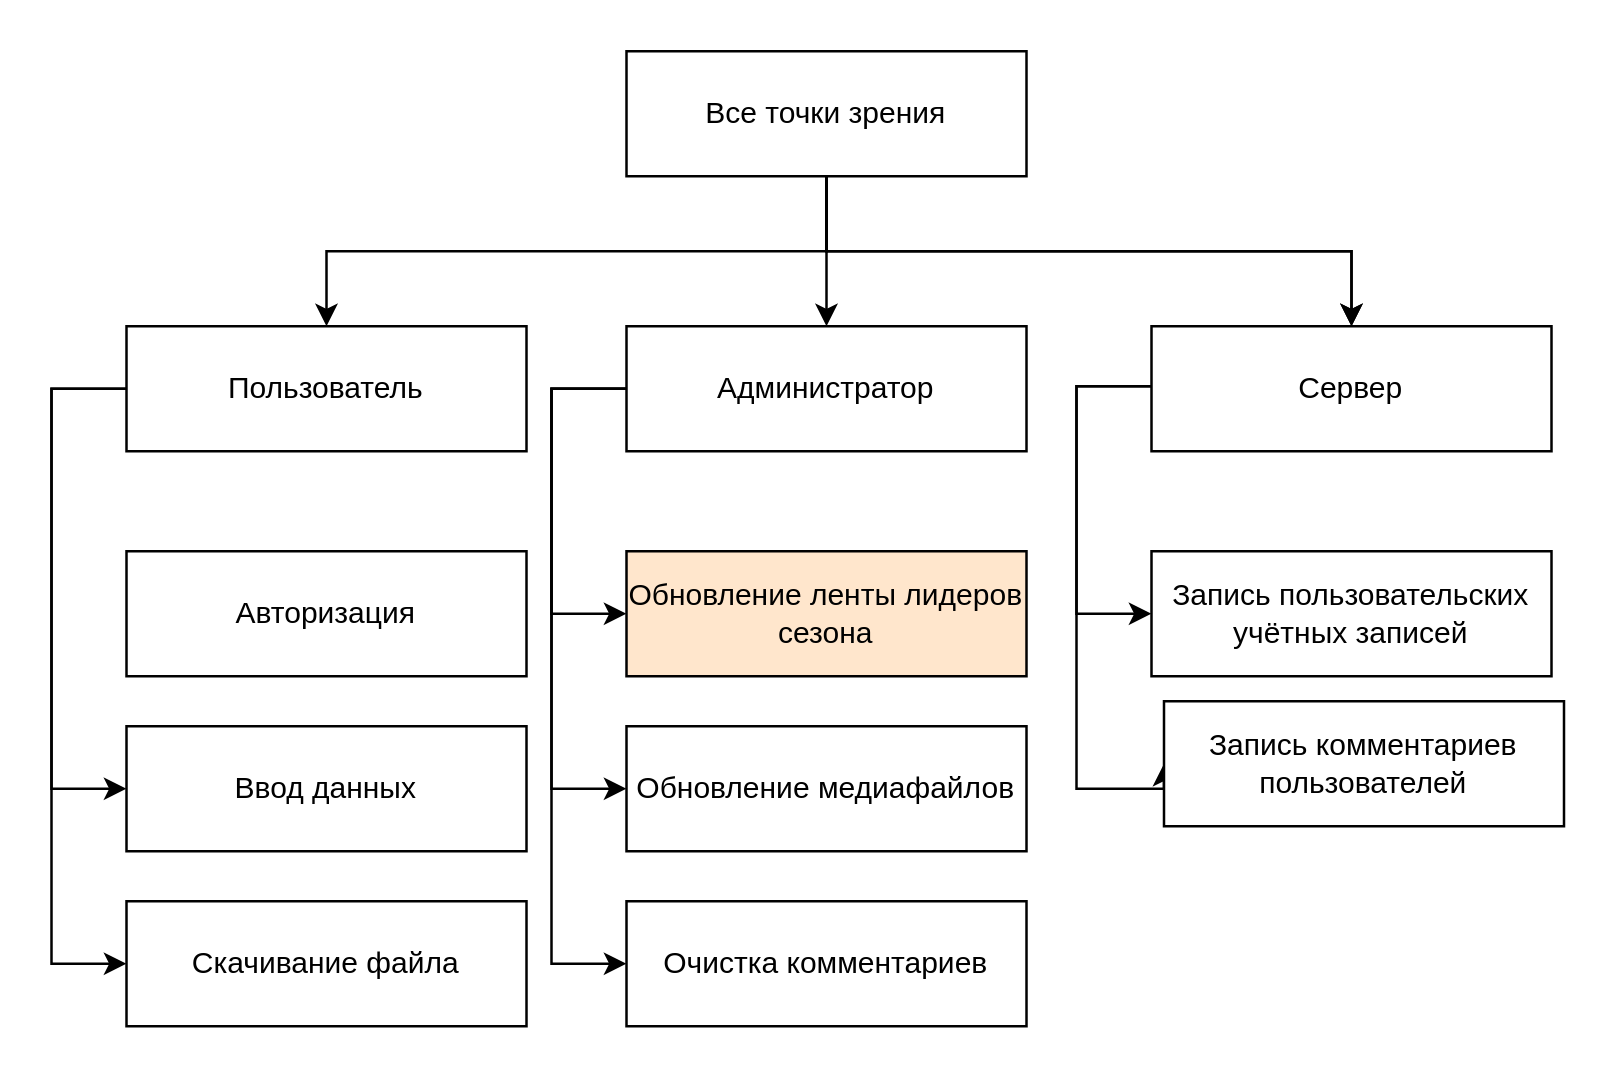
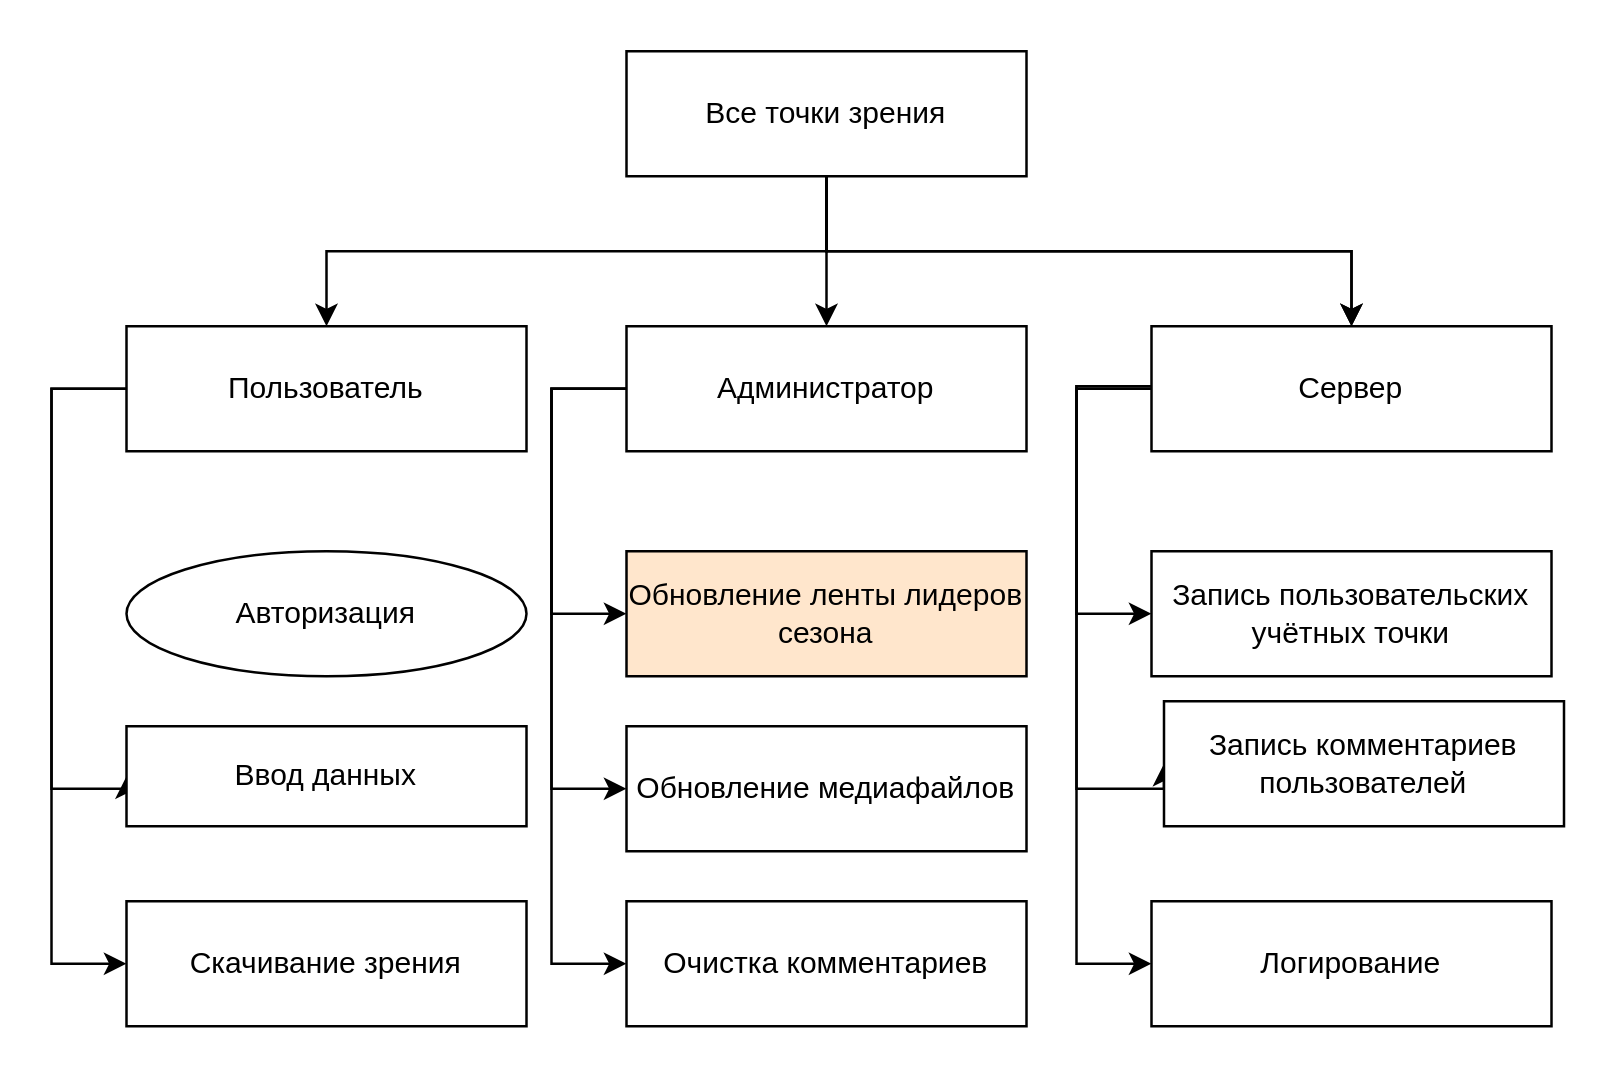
(326, 614) -> (326, 614)
(1351, 614) -> (1351, 614)
(326, 789) -> (326, 776)
none -> (1076, 908)
(326, 964) -> (326, 964)
none -> (1351, 964)
